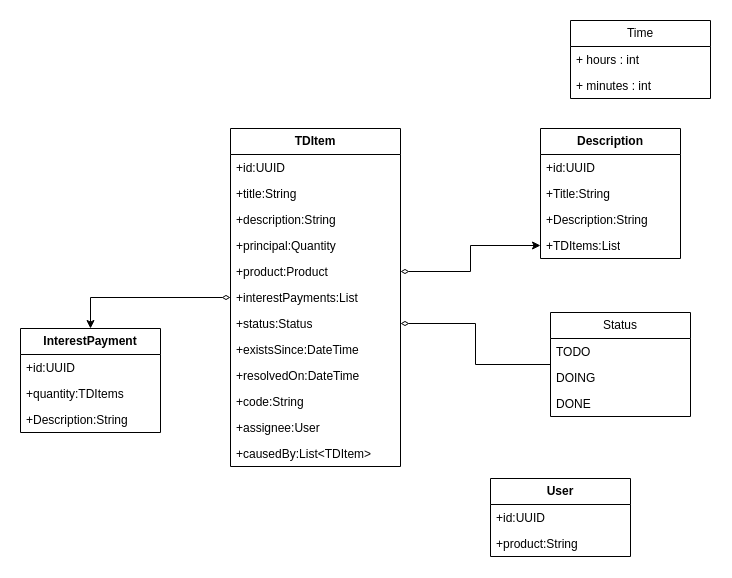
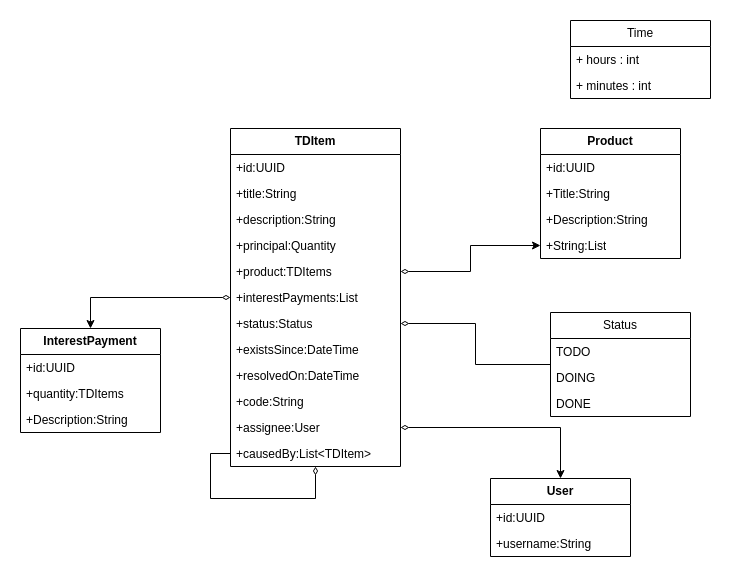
(611, 142) -> (611, 142)
(587, 247) -> (582, 247)
(289, 273) -> (289, 273)
none -> (506, 428)
none -> (243, 499)
(544, 545) -> (547, 545)
